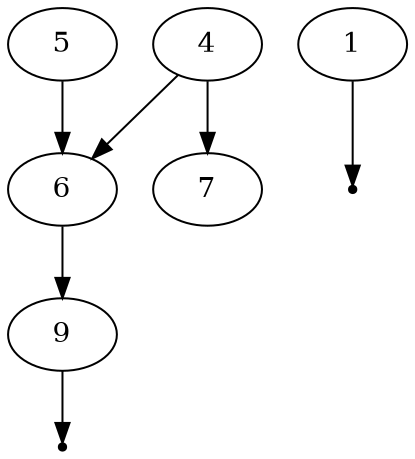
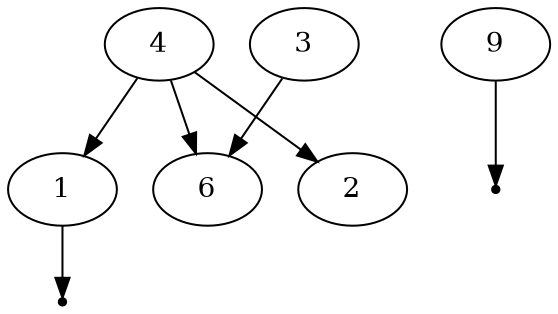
(62, 44) -> (304, 44)
none -> (117, 109)
(208, 189) -> (353, 189)
(62, 252) -> none
